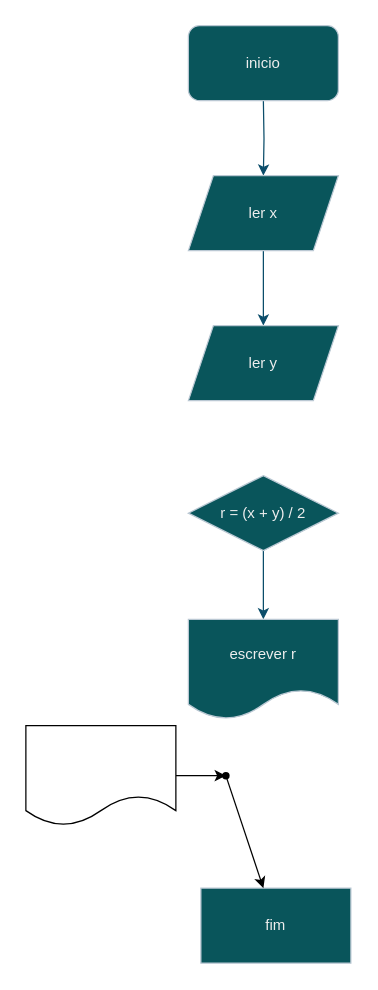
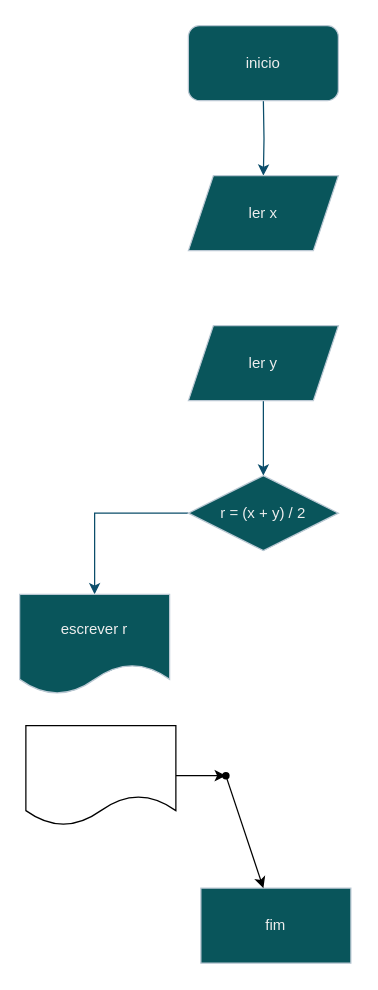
(263, 284) -> none
none -> (263, 434)
(263, 669) -> (94, 644)
